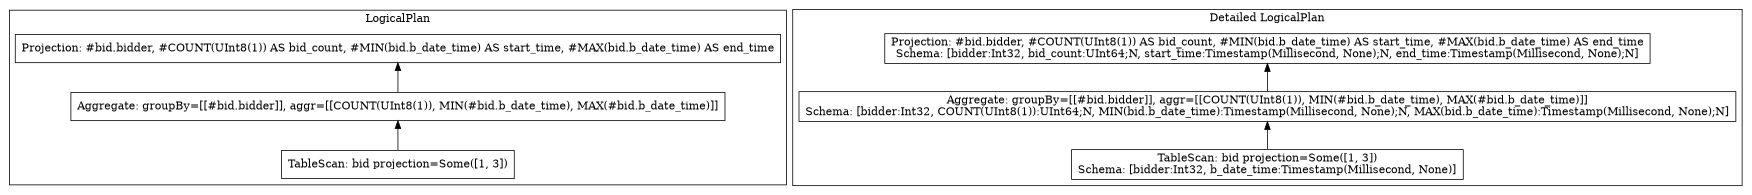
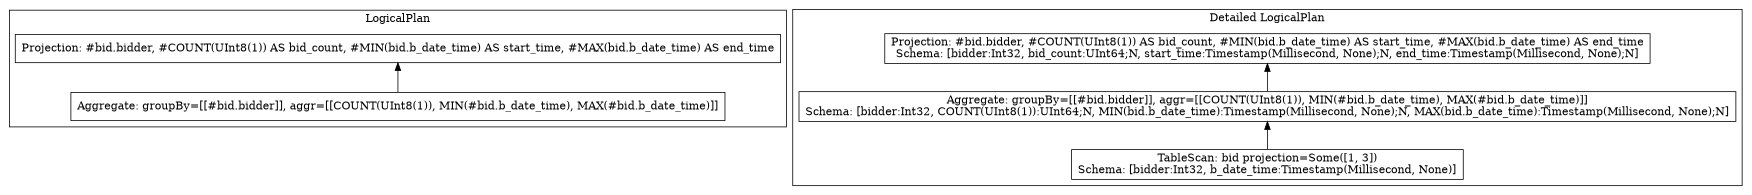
(398, 164) -> none
